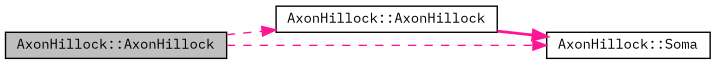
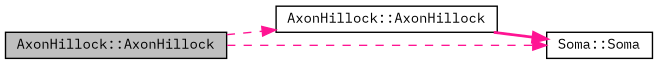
(628, 45) -> (600, 45)
